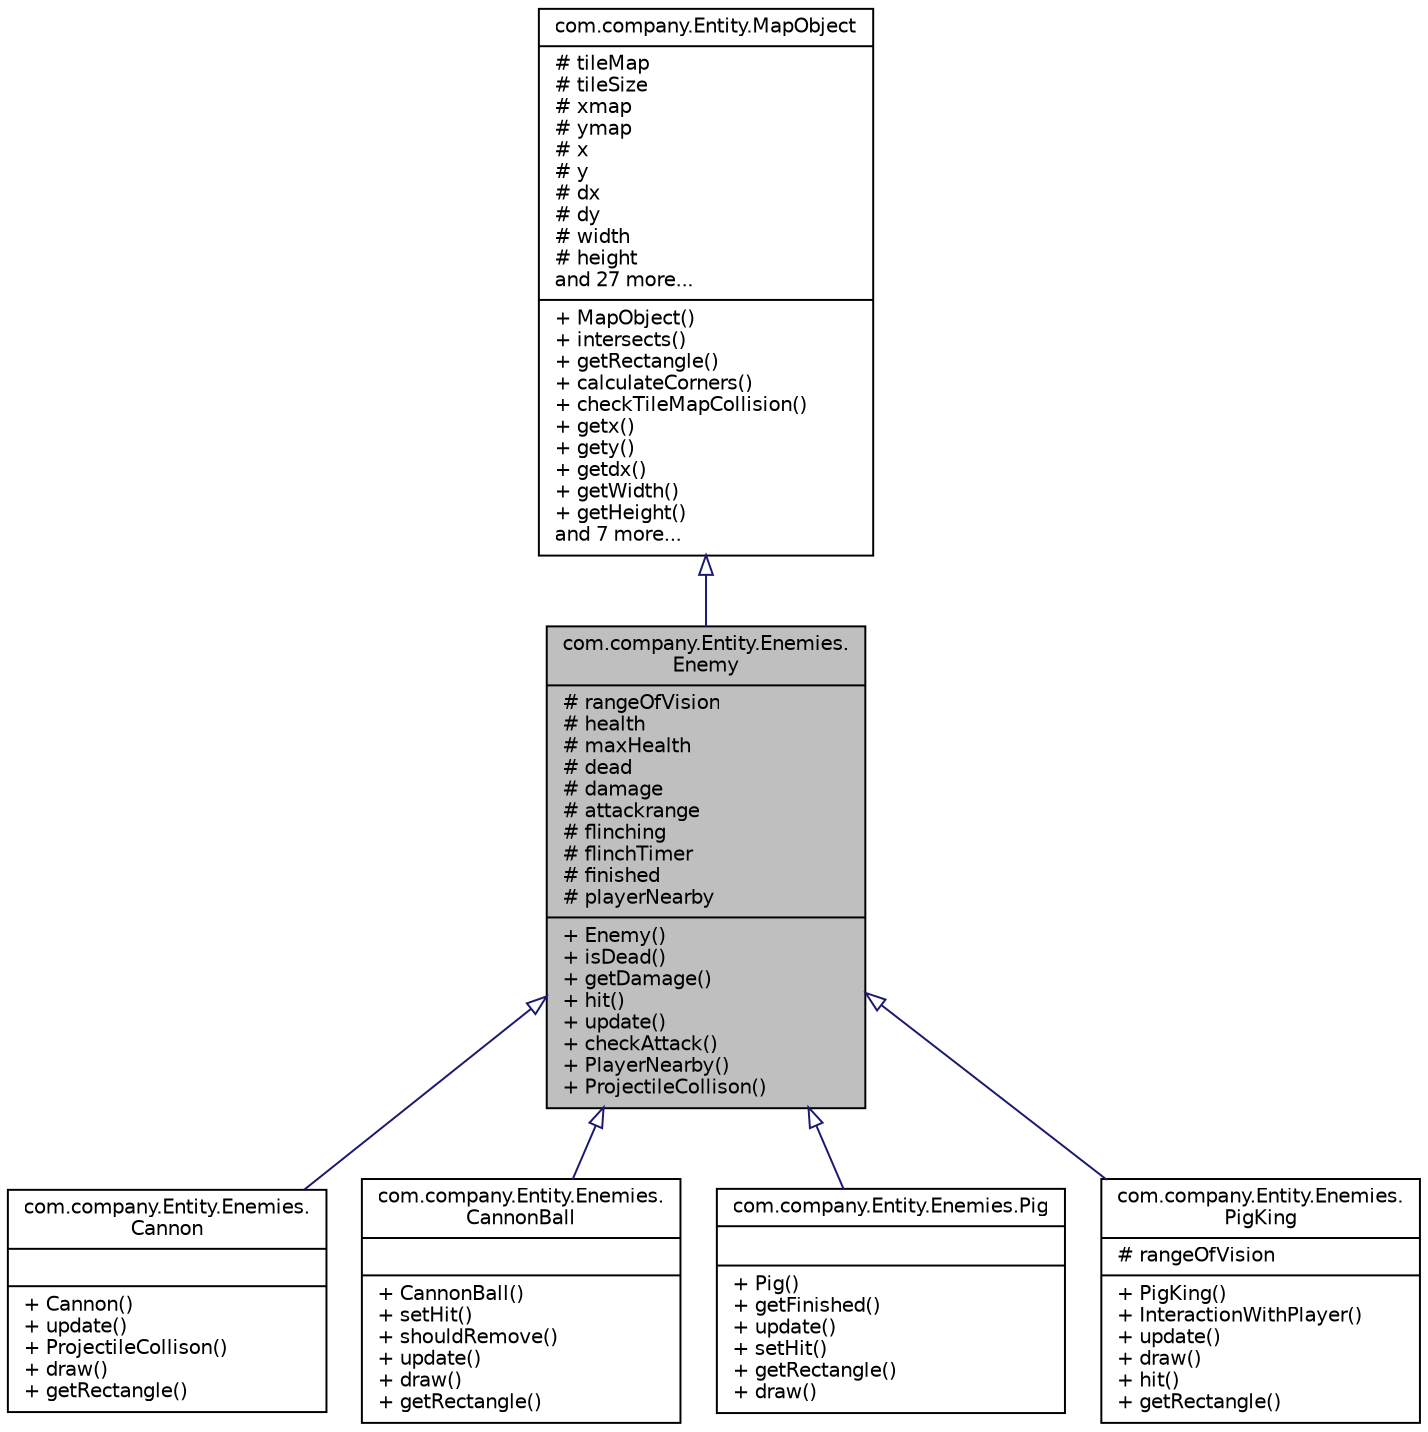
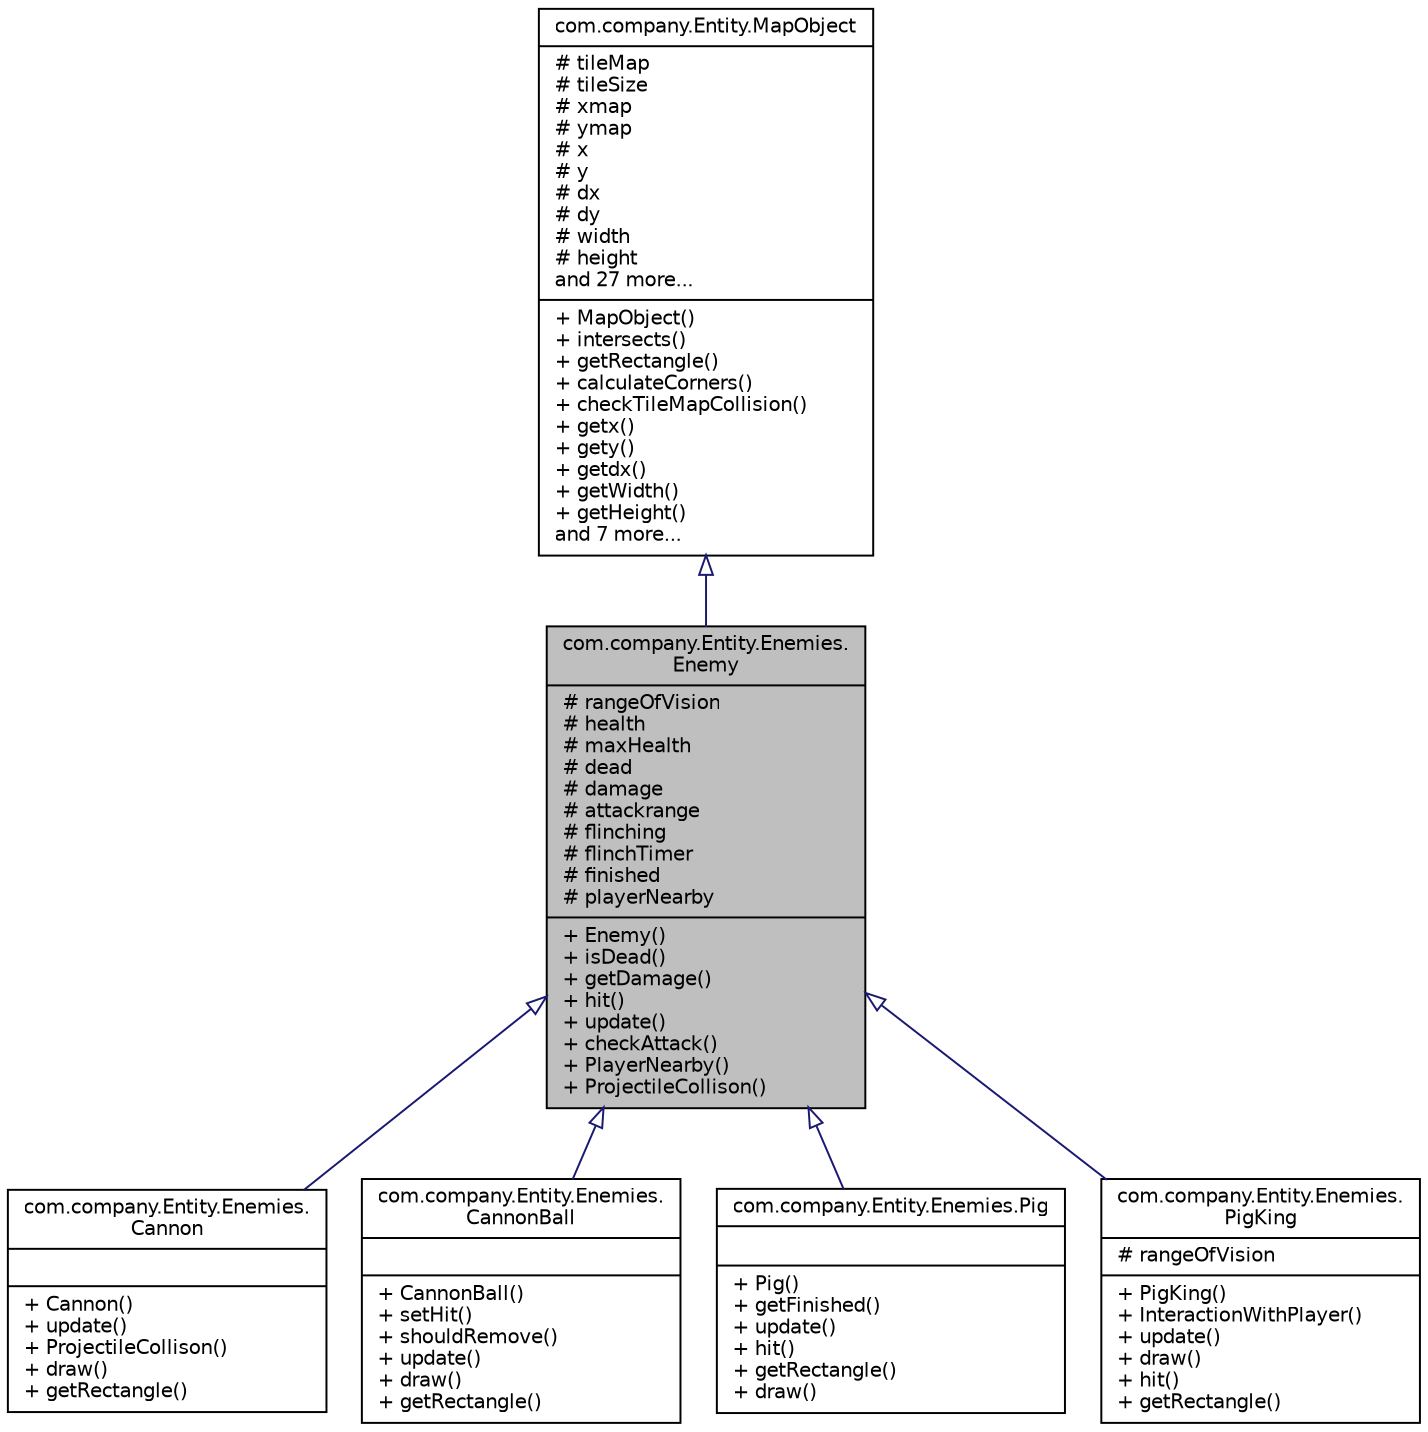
(781, 1349) -> (764, 1349)
